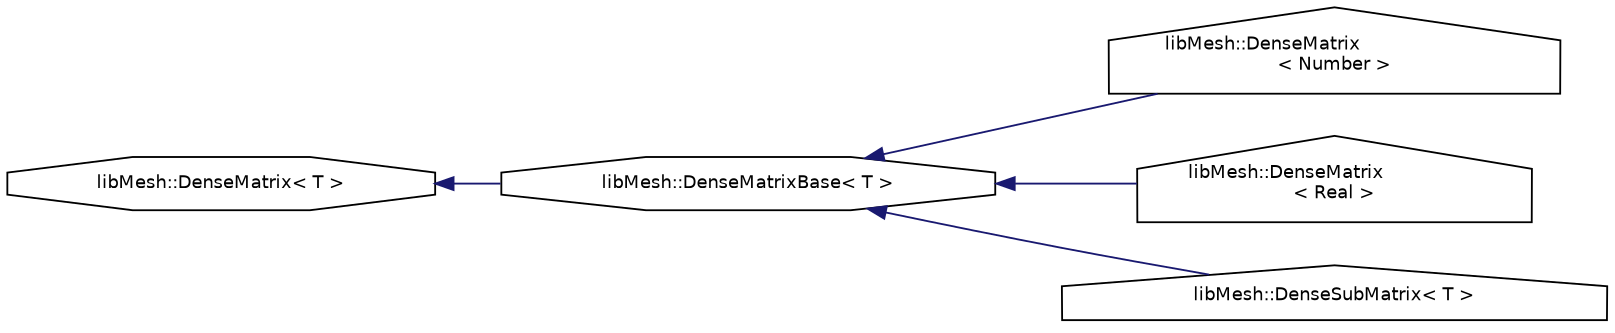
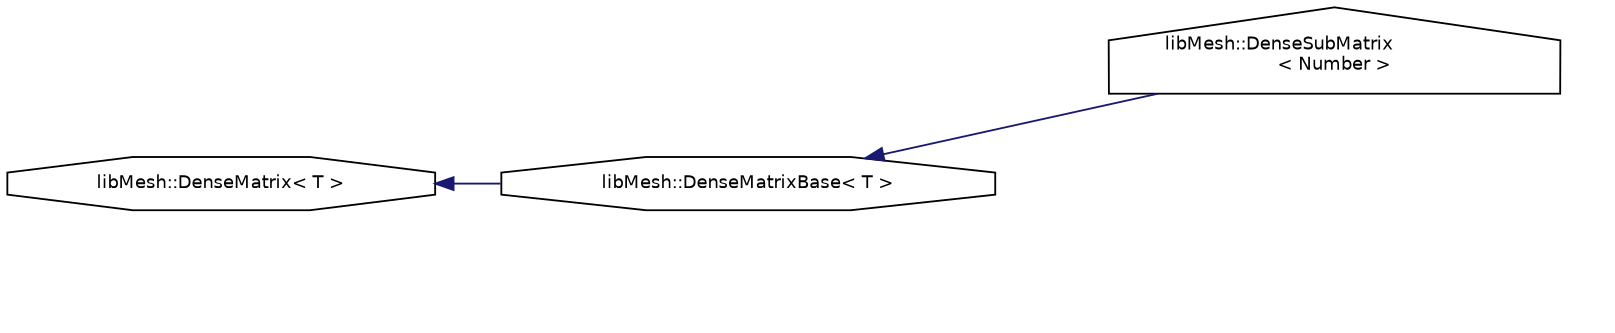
(1335, 55) -> (1335, 55)
(1335, 184) -> none
(1335, 296) -> none
